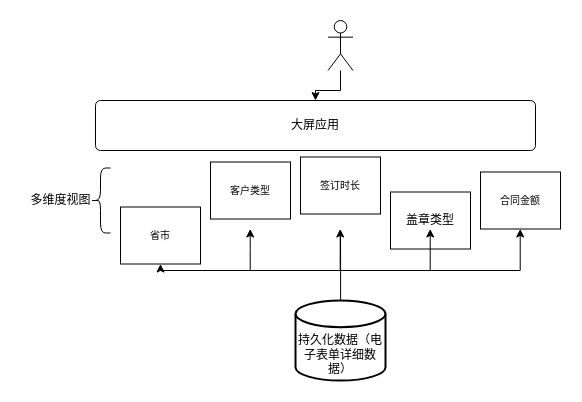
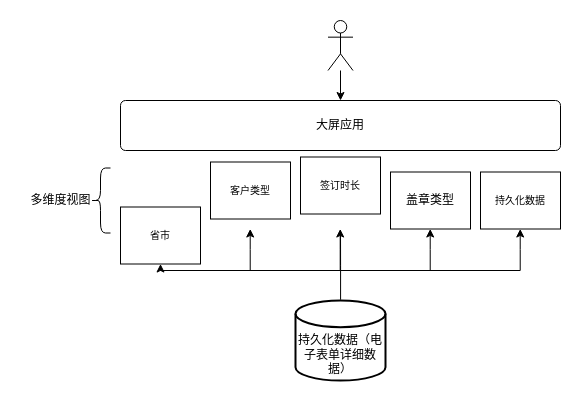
(316, 126) -> (341, 126)
(521, 201) -> (521, 201)
(431, 221) -> (431, 201)
